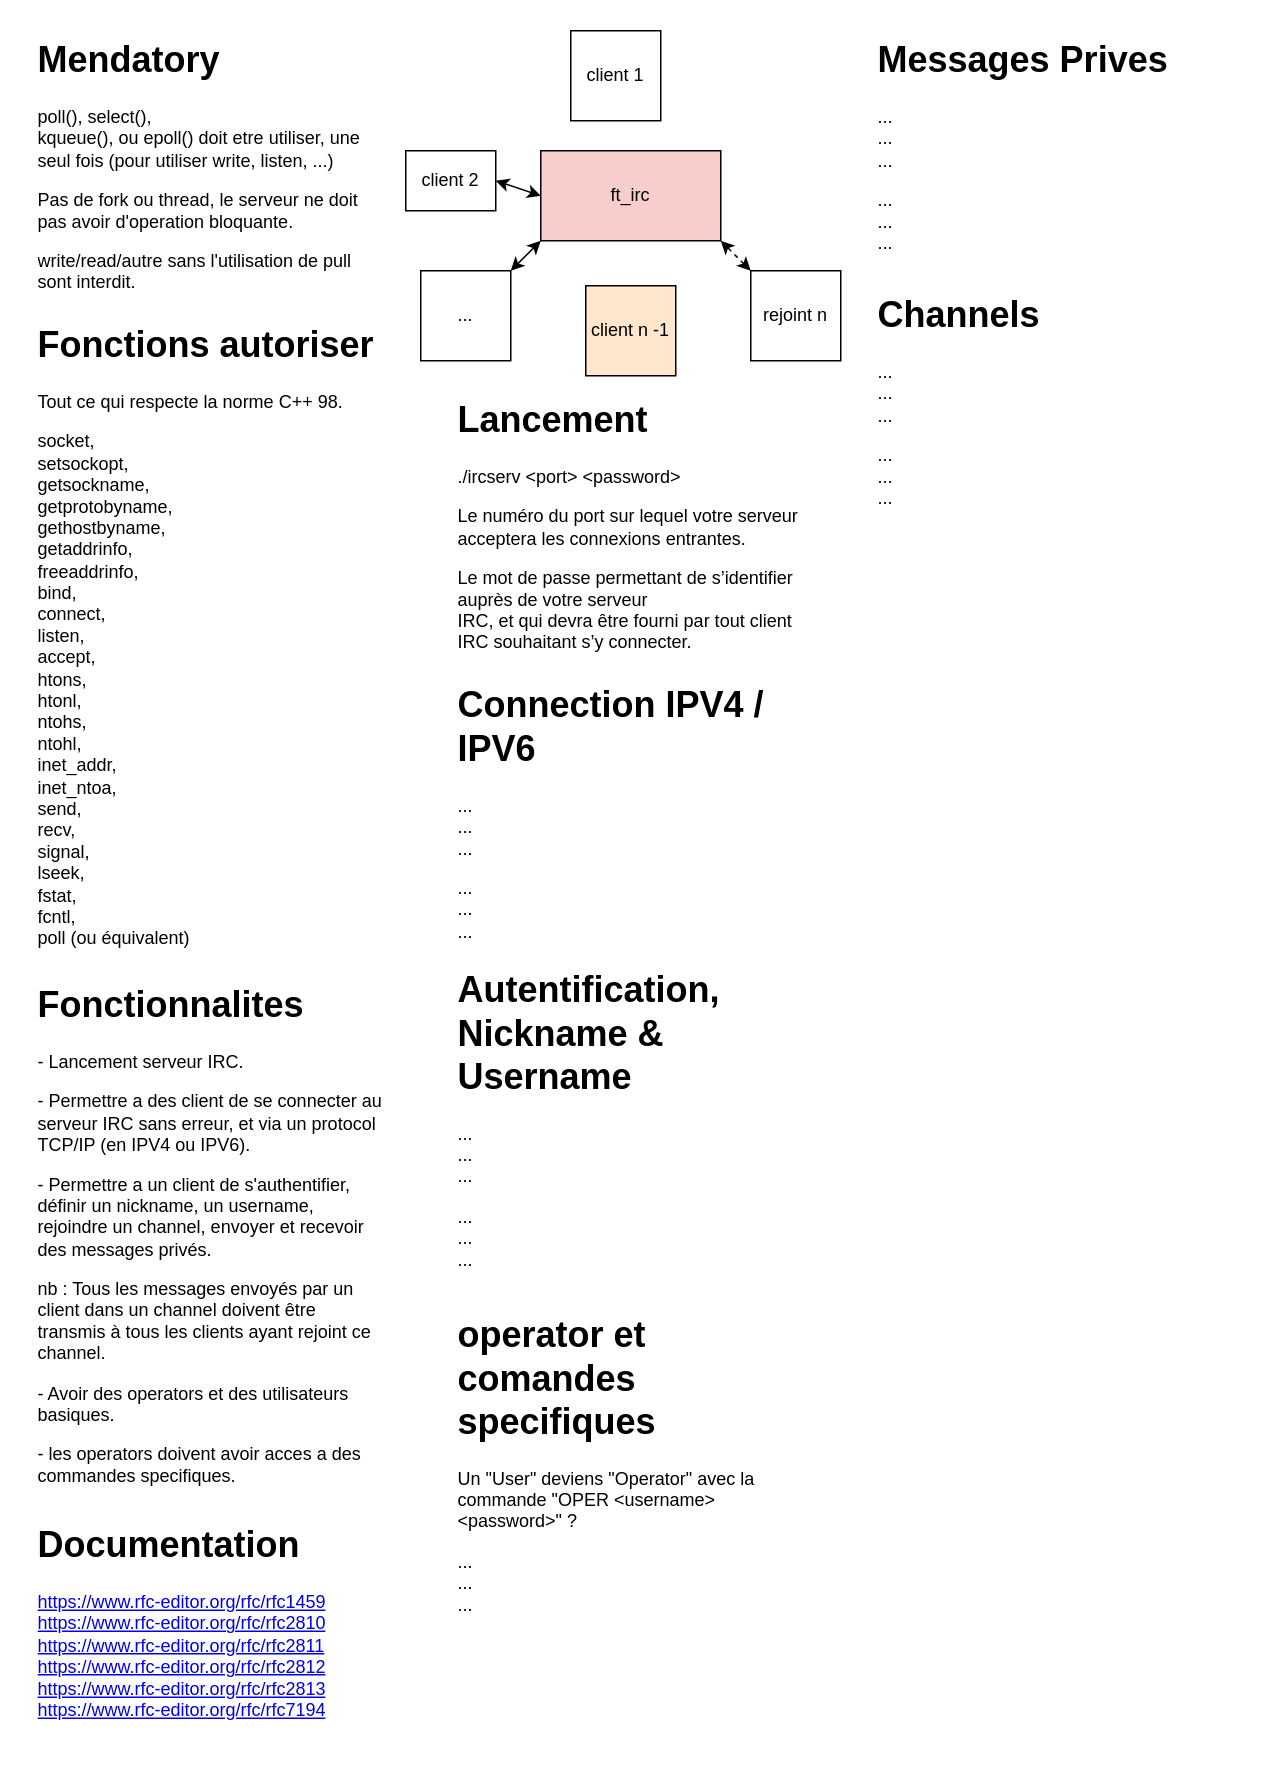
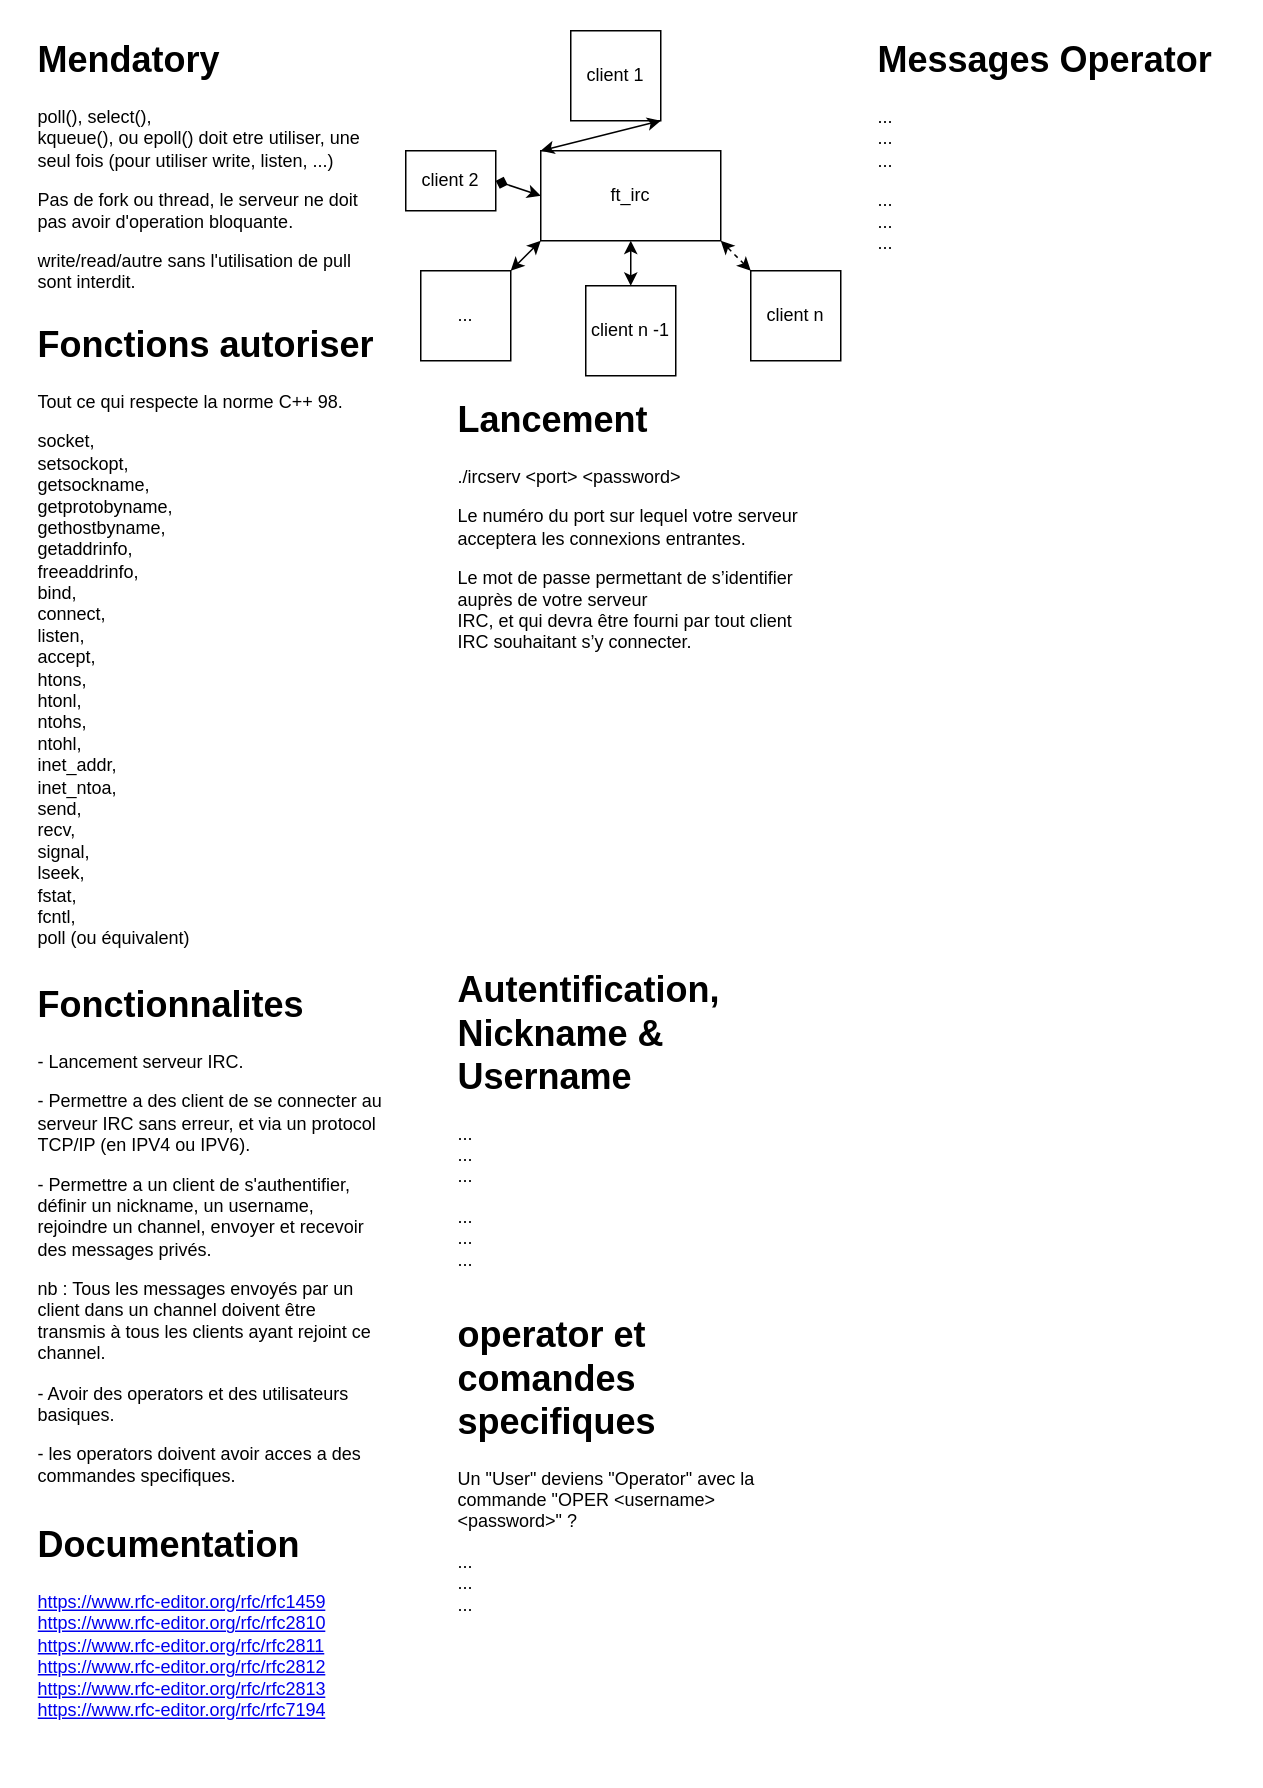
(949, 91) -> (962, 91)
none -> (601, 136)
(506, 184) -> (507, 184)
(631, 196) -> (631, 196)
none -> (631, 264)
(796, 316) -> (796, 316)
(631, 331) -> (631, 331)
(1051, 413) -> none
(631, 818) -> none
